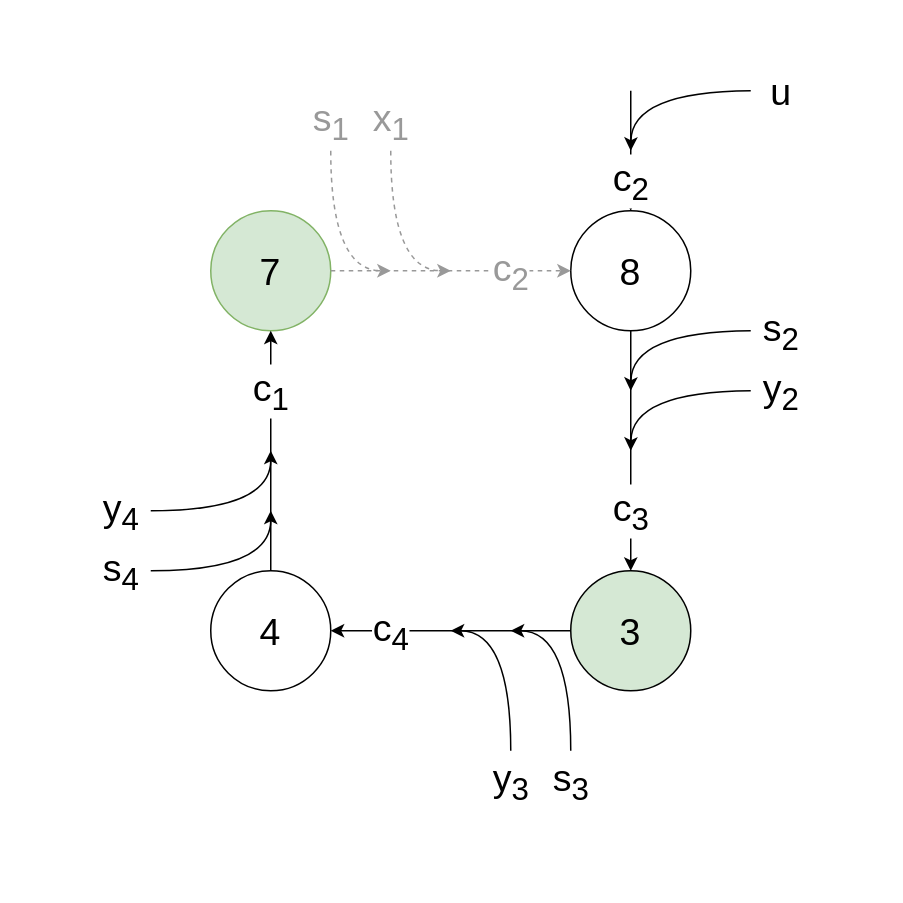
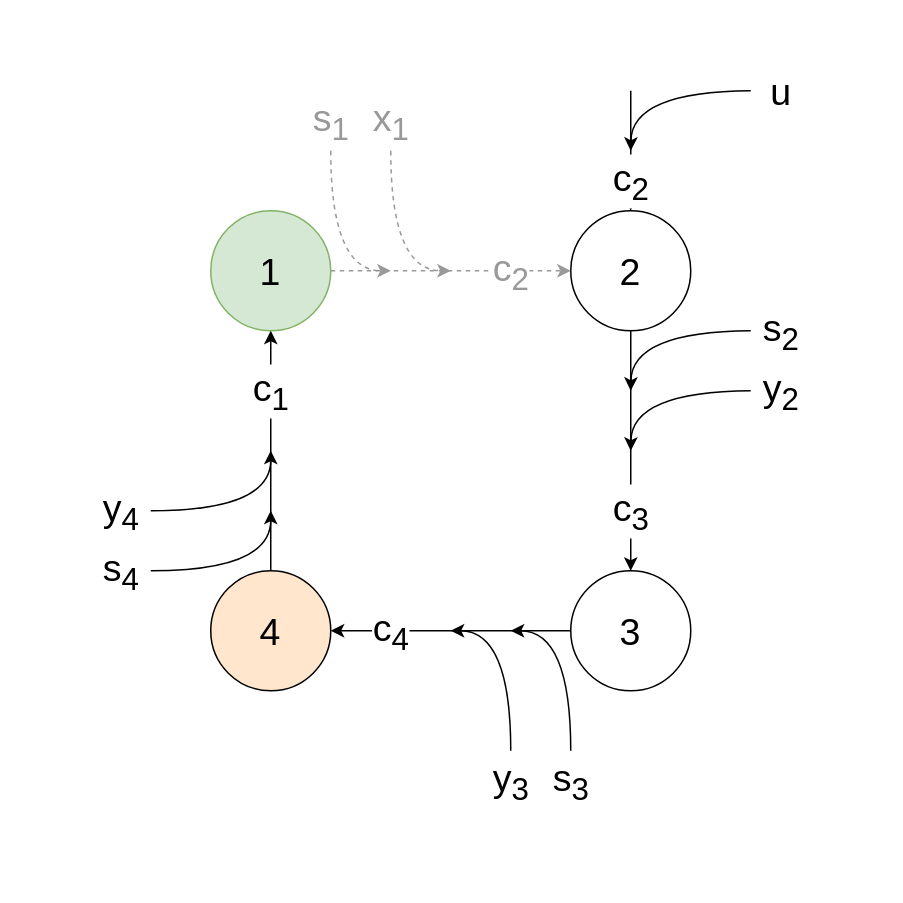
(271, 271) -> (271, 271)
(631, 271) -> (631, 271)
(271, 631) -> (271, 631)
(631, 631) -> (631, 631)
